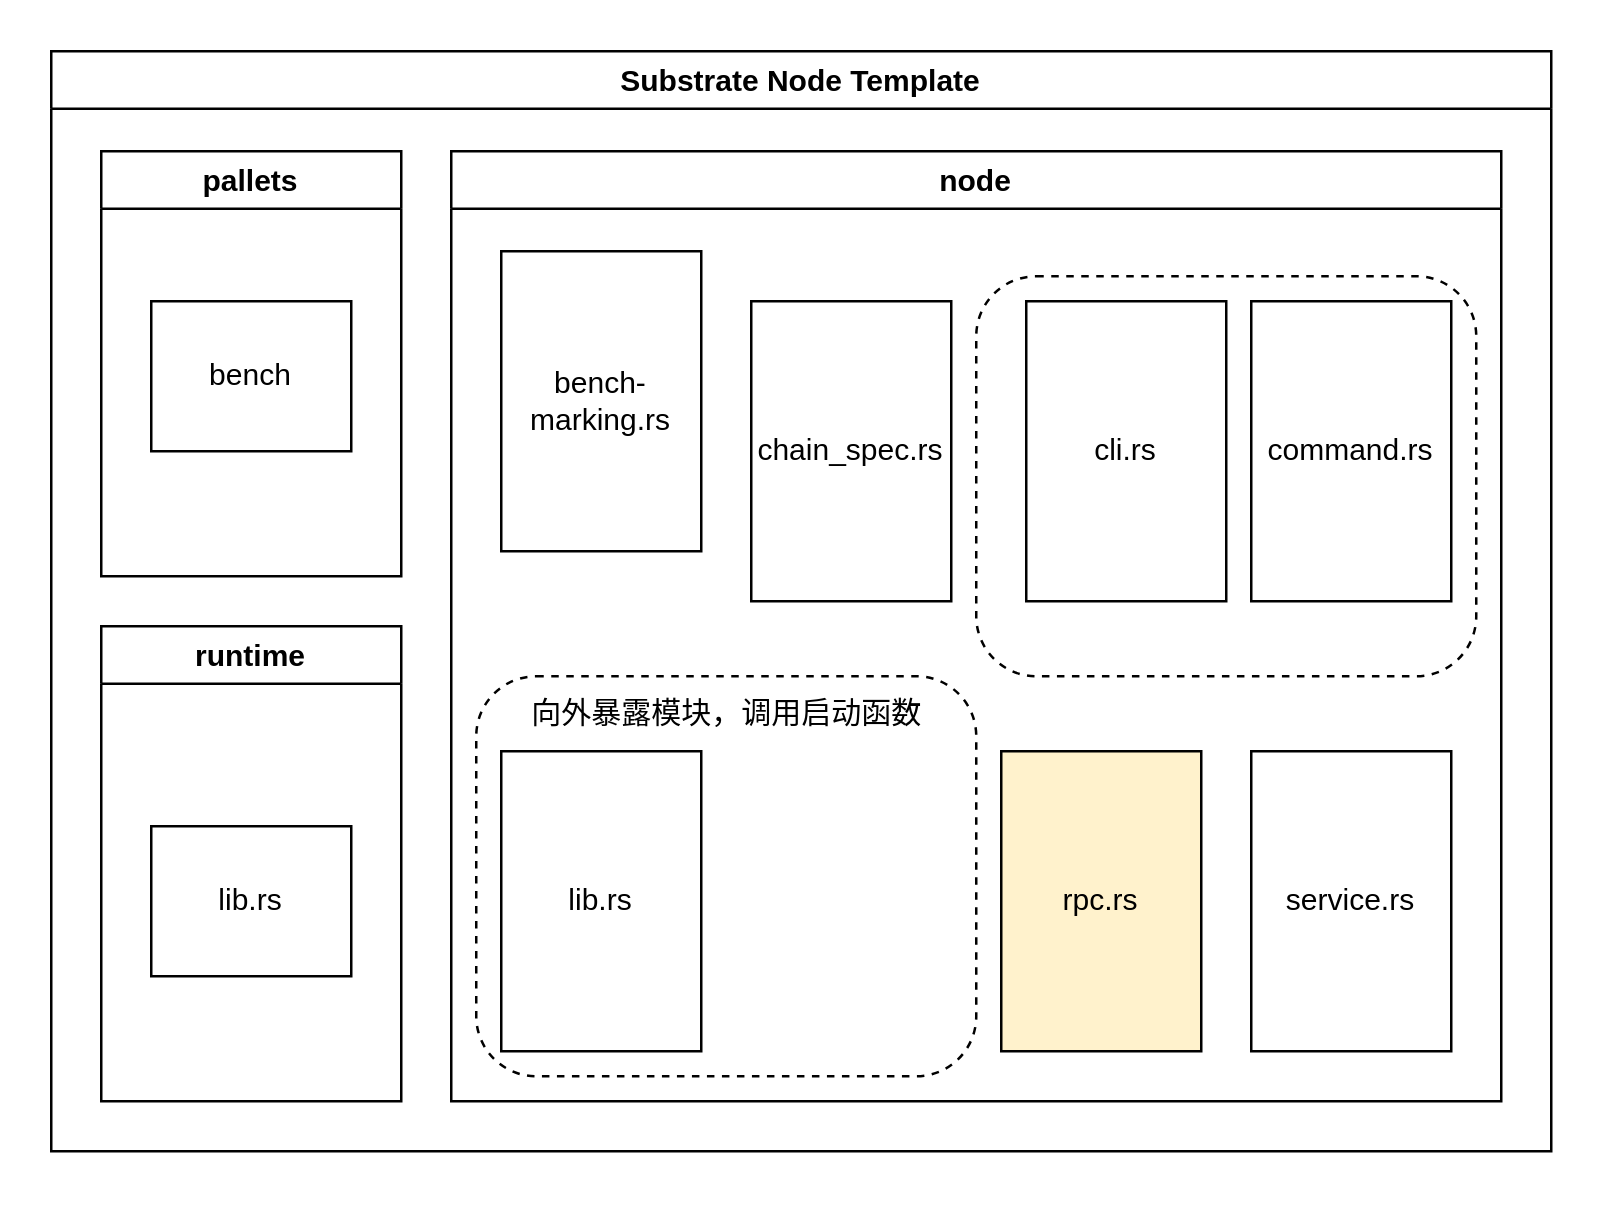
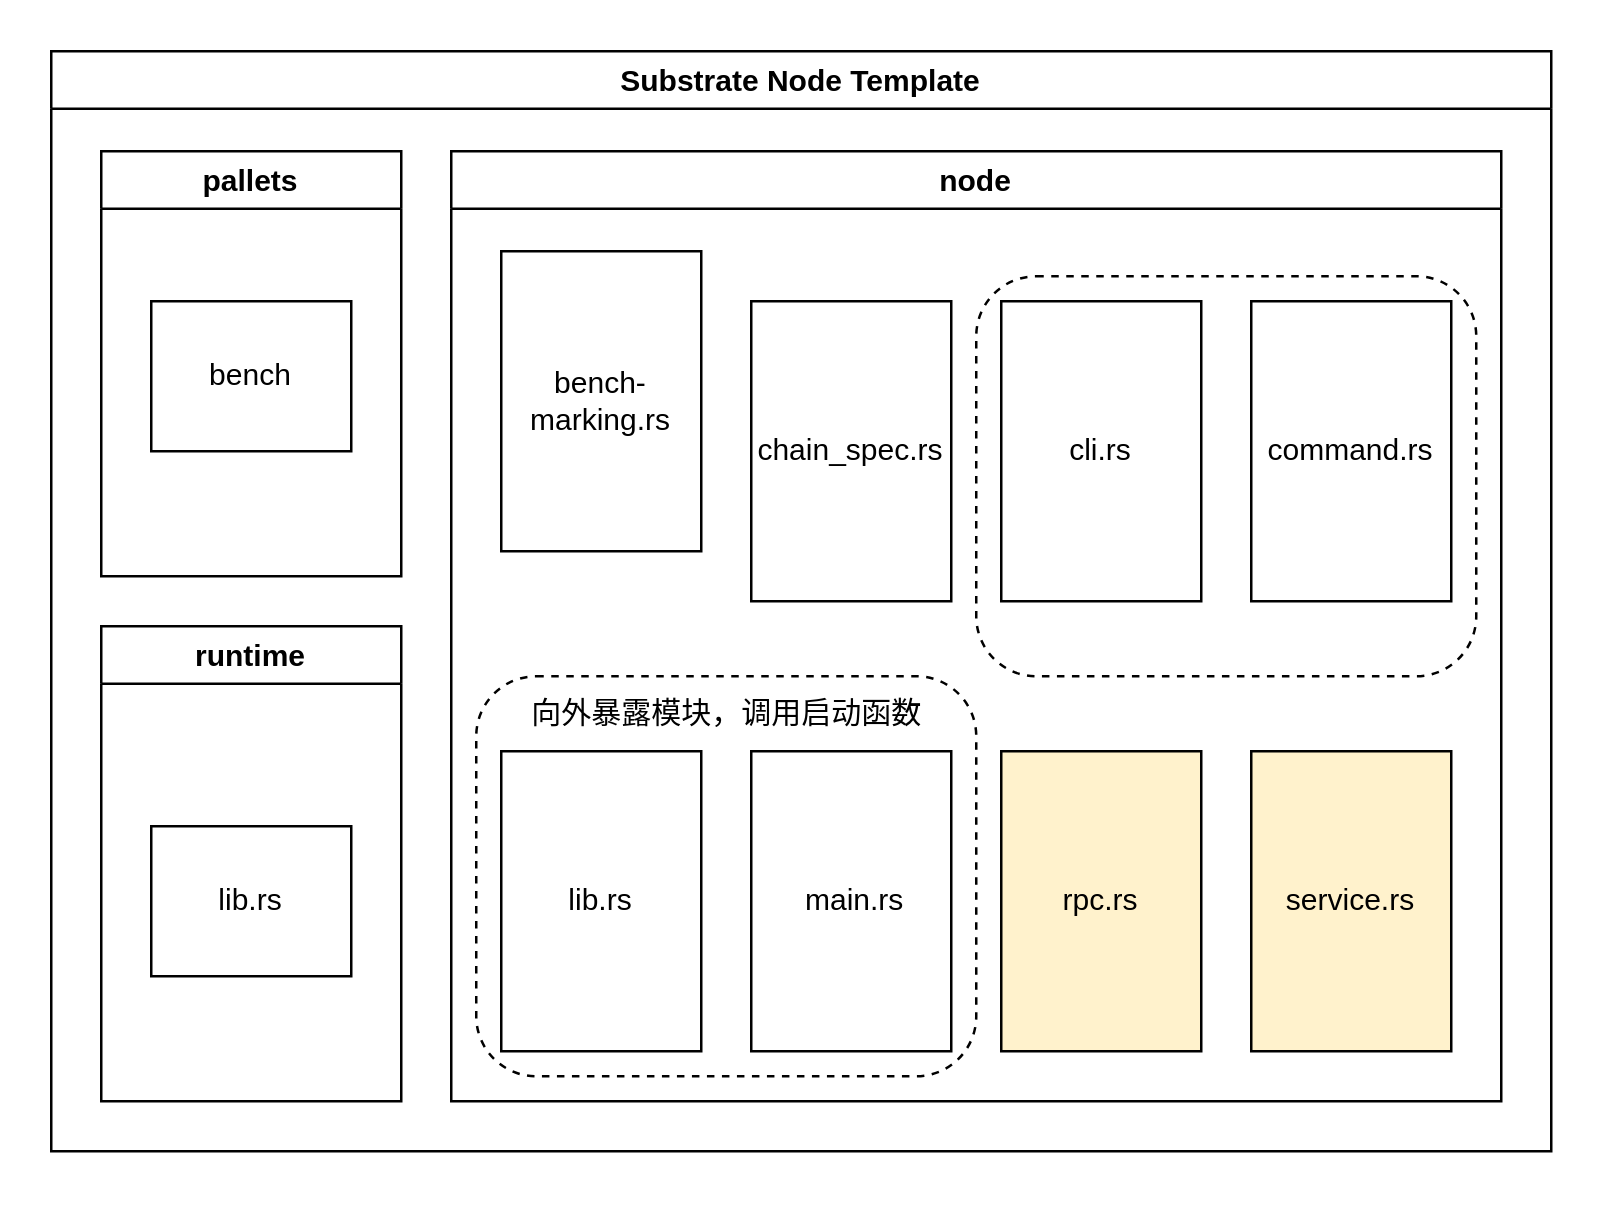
(1126, 451) -> (1101, 451)
none -> (851, 901)
(1351, 901) -> (1351, 901)
